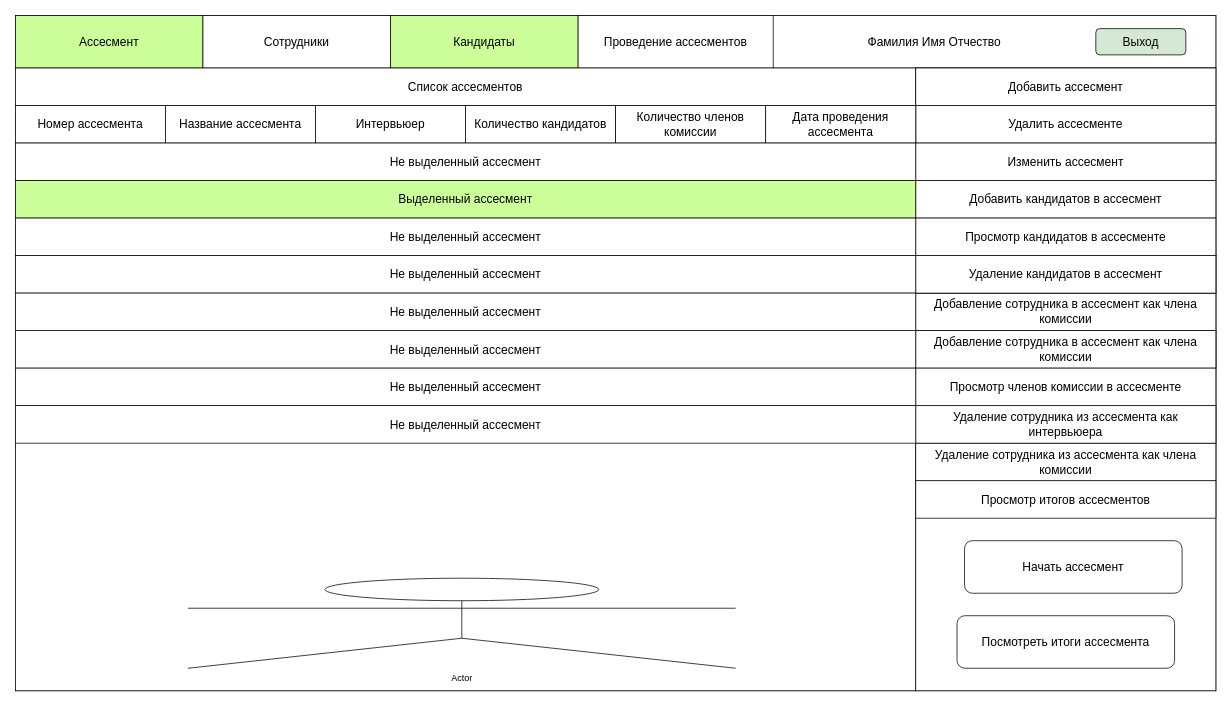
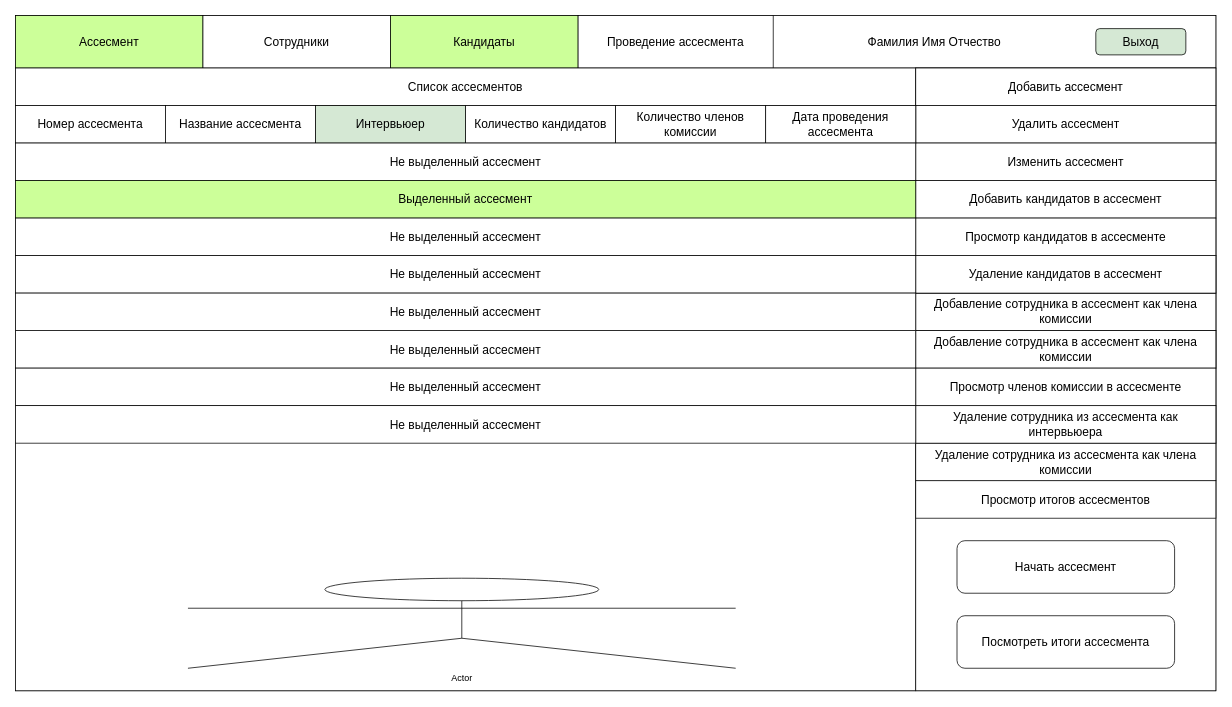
(675, 42) -> (675, 42)
(390, 124) -> (390, 124)
(1065, 124) -> (1065, 124)
(1073, 567) -> (1065, 567)
